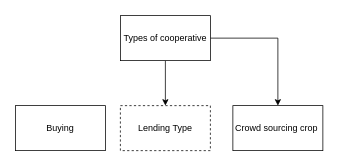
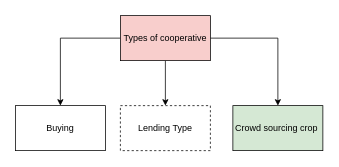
(165, 38) -> (165, 38)
none -> (60, 68)
(278, 128) -> (278, 128)
